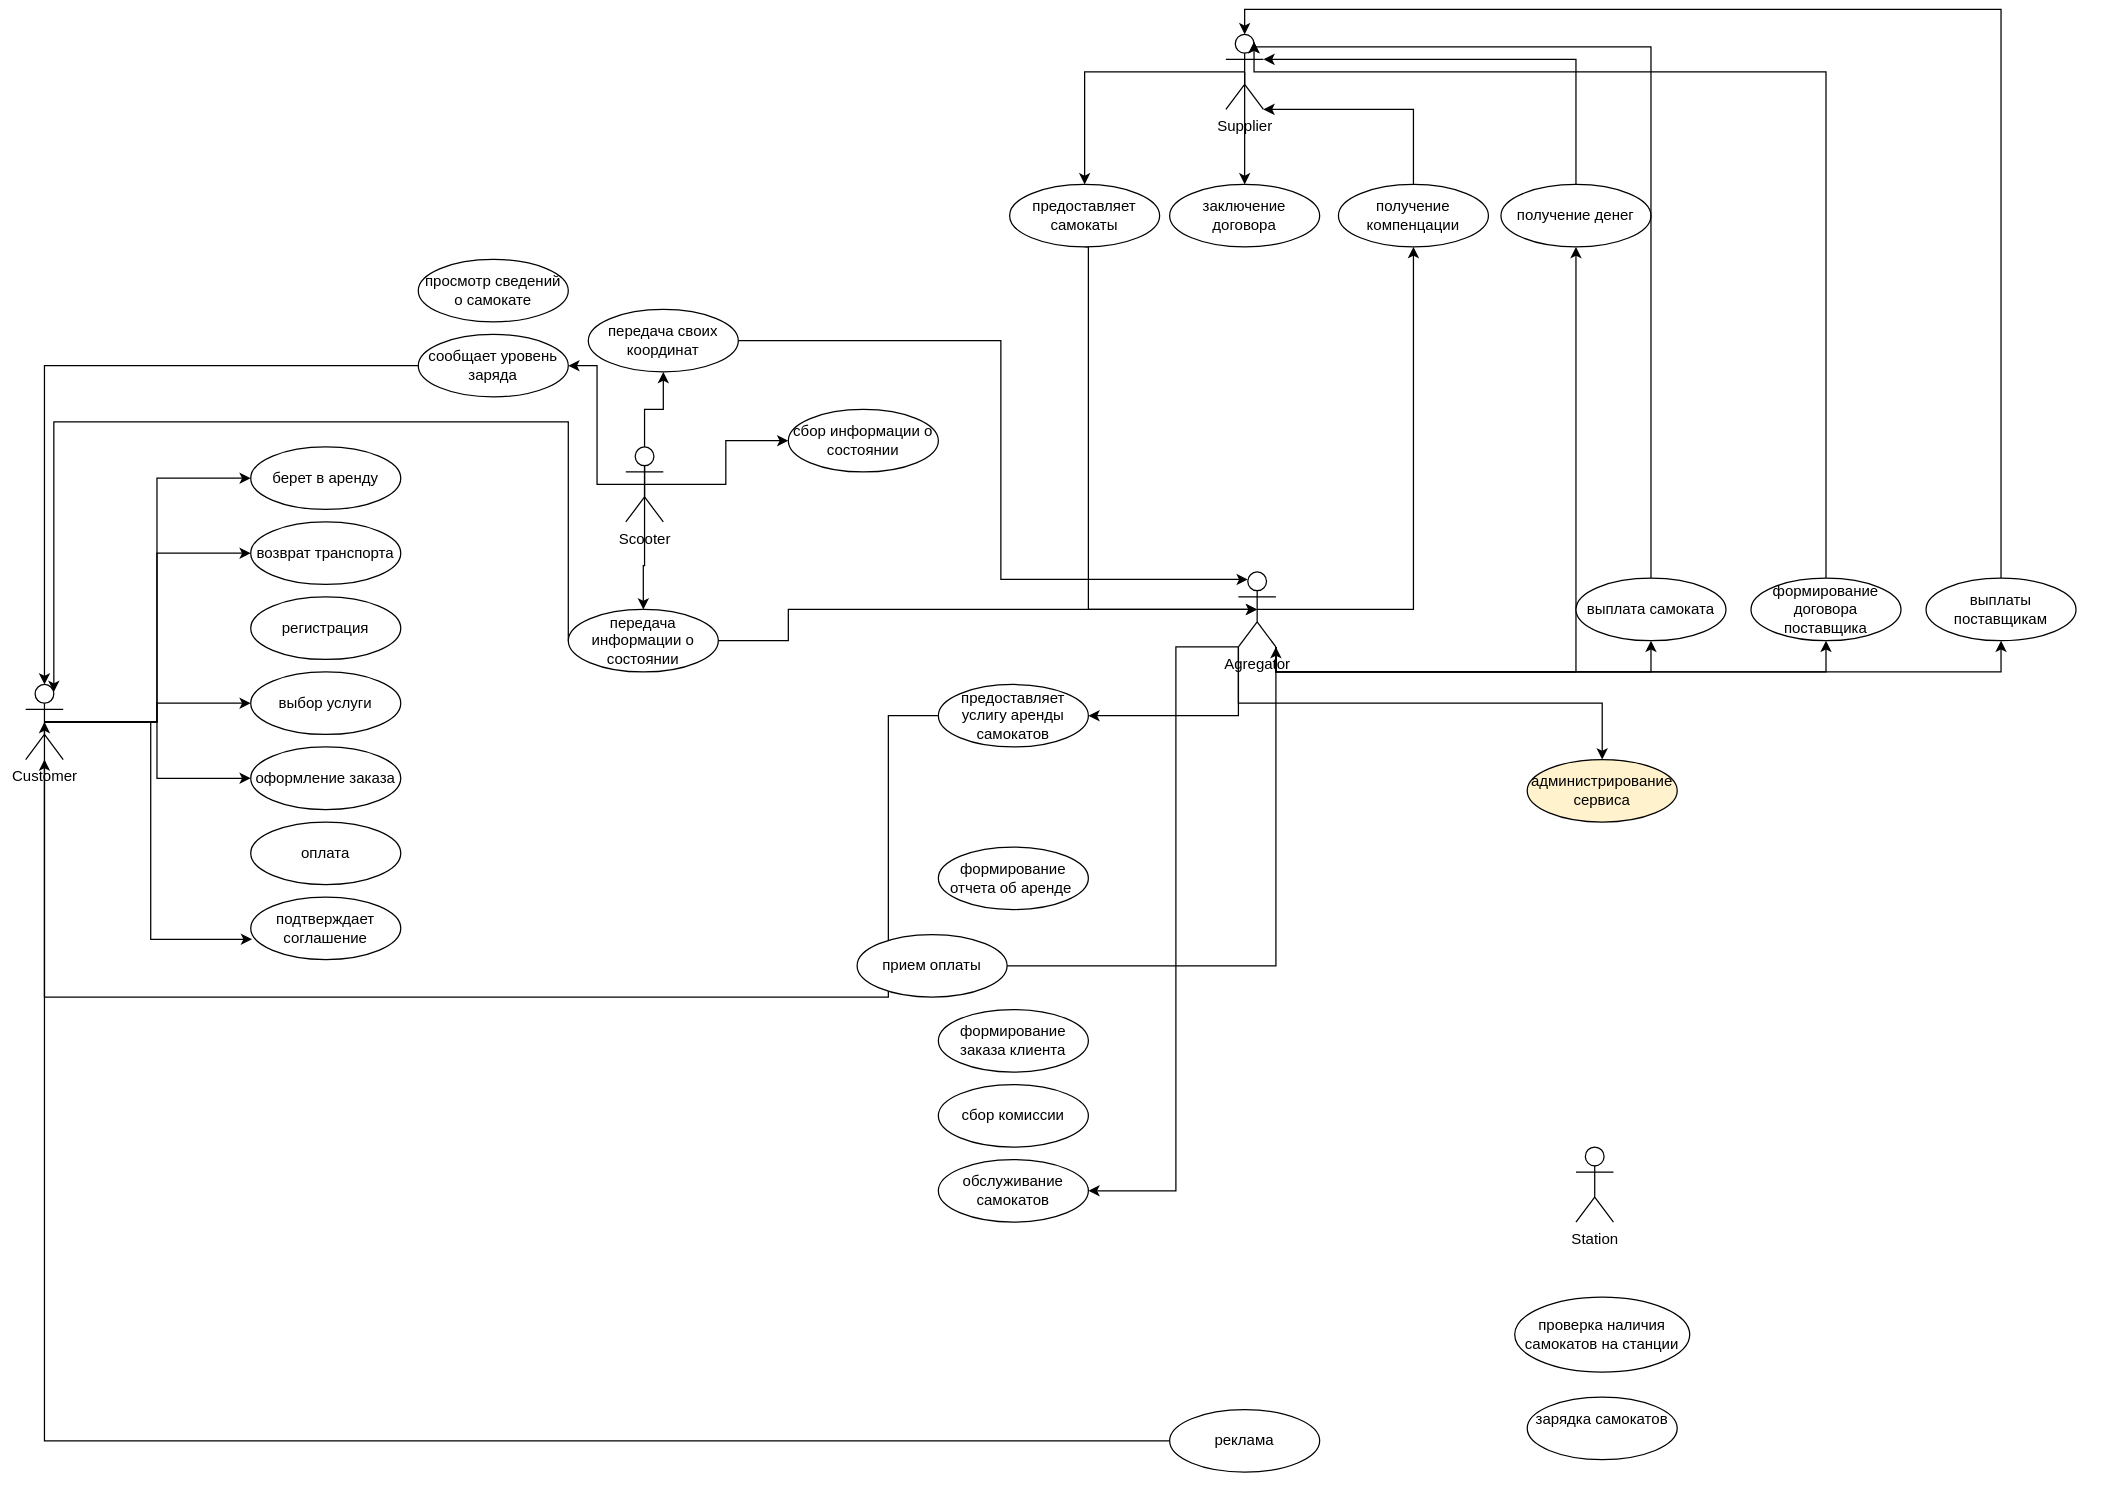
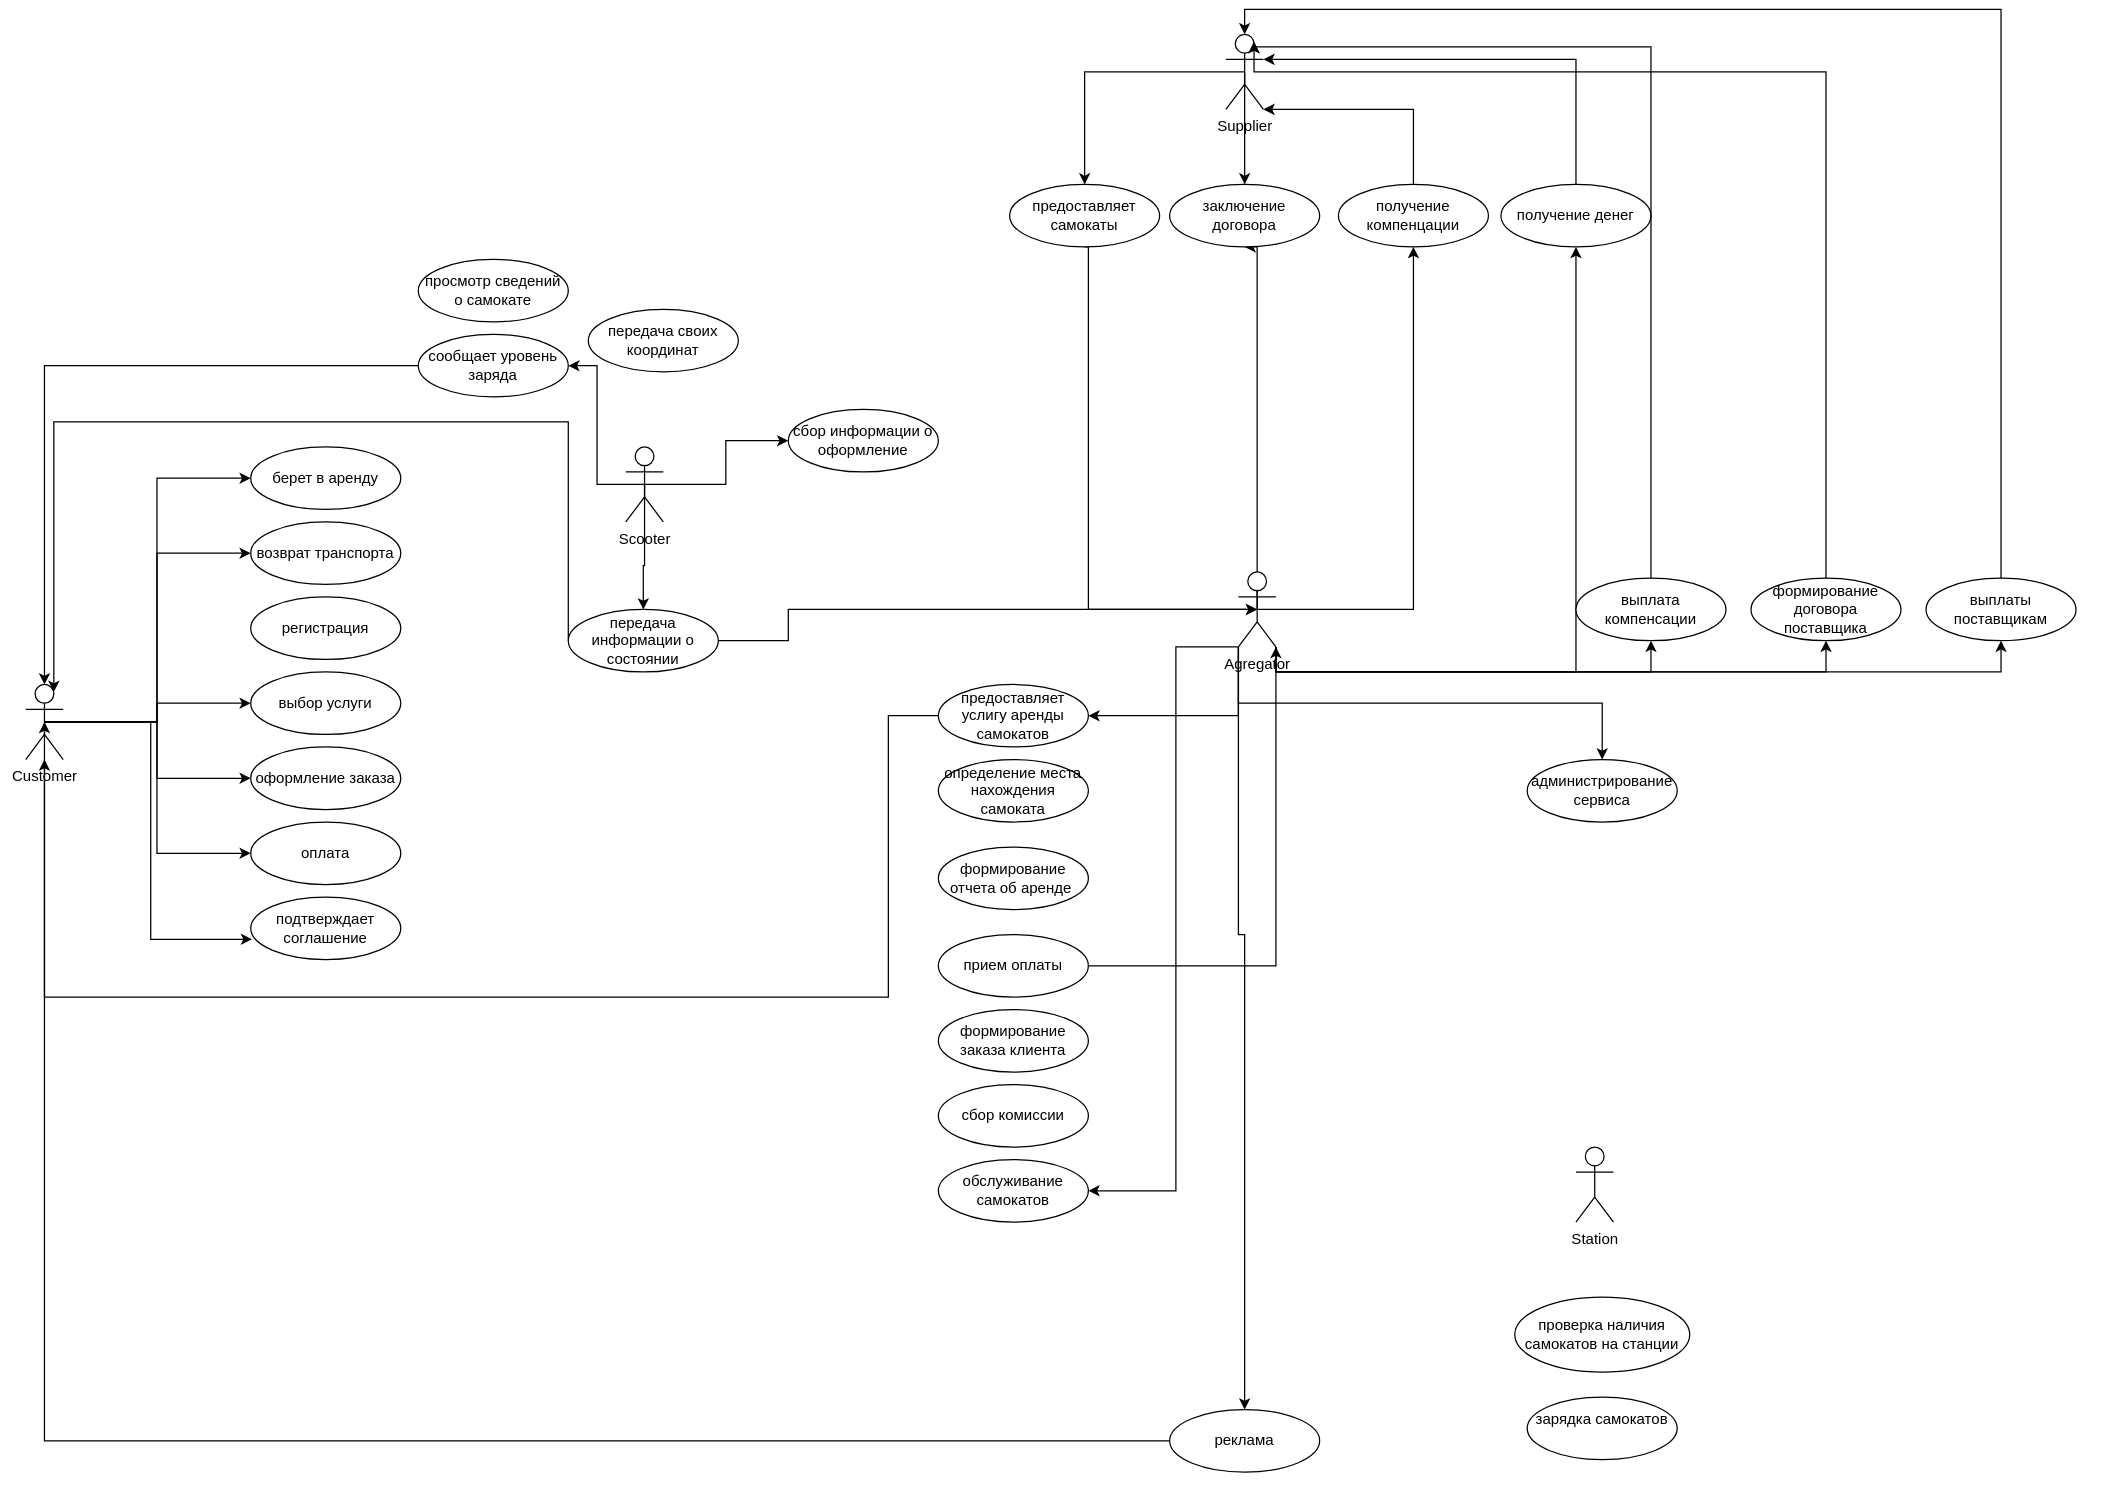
none -> (1257, 408)
(649, 409) -> none
(863, 441) -> (863, 441)
(1001, 448) -> none
(1651, 609) -> (1651, 609)
none -> (1013, 791)
(1602, 791) -> (1602, 791)
none -> (163, 853)
(932, 966) -> (1013, 966)
none -> (1244, 1056)
